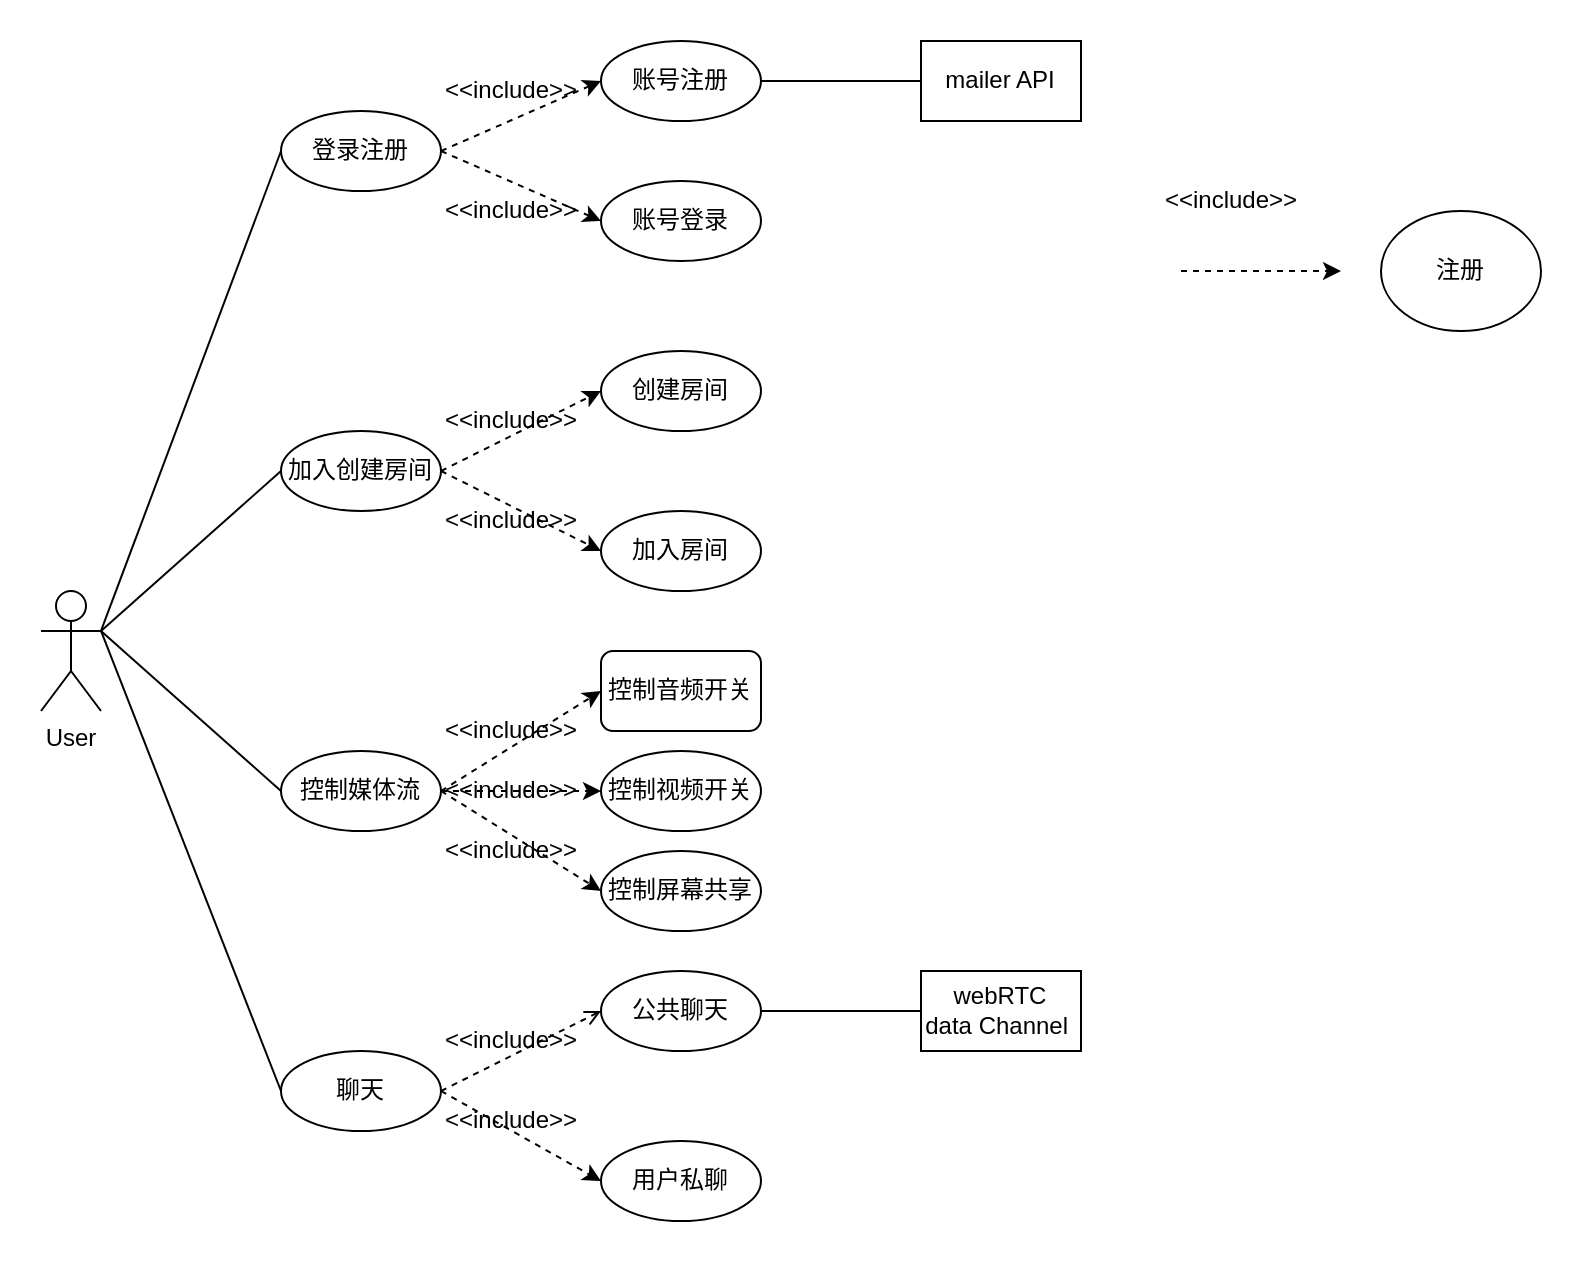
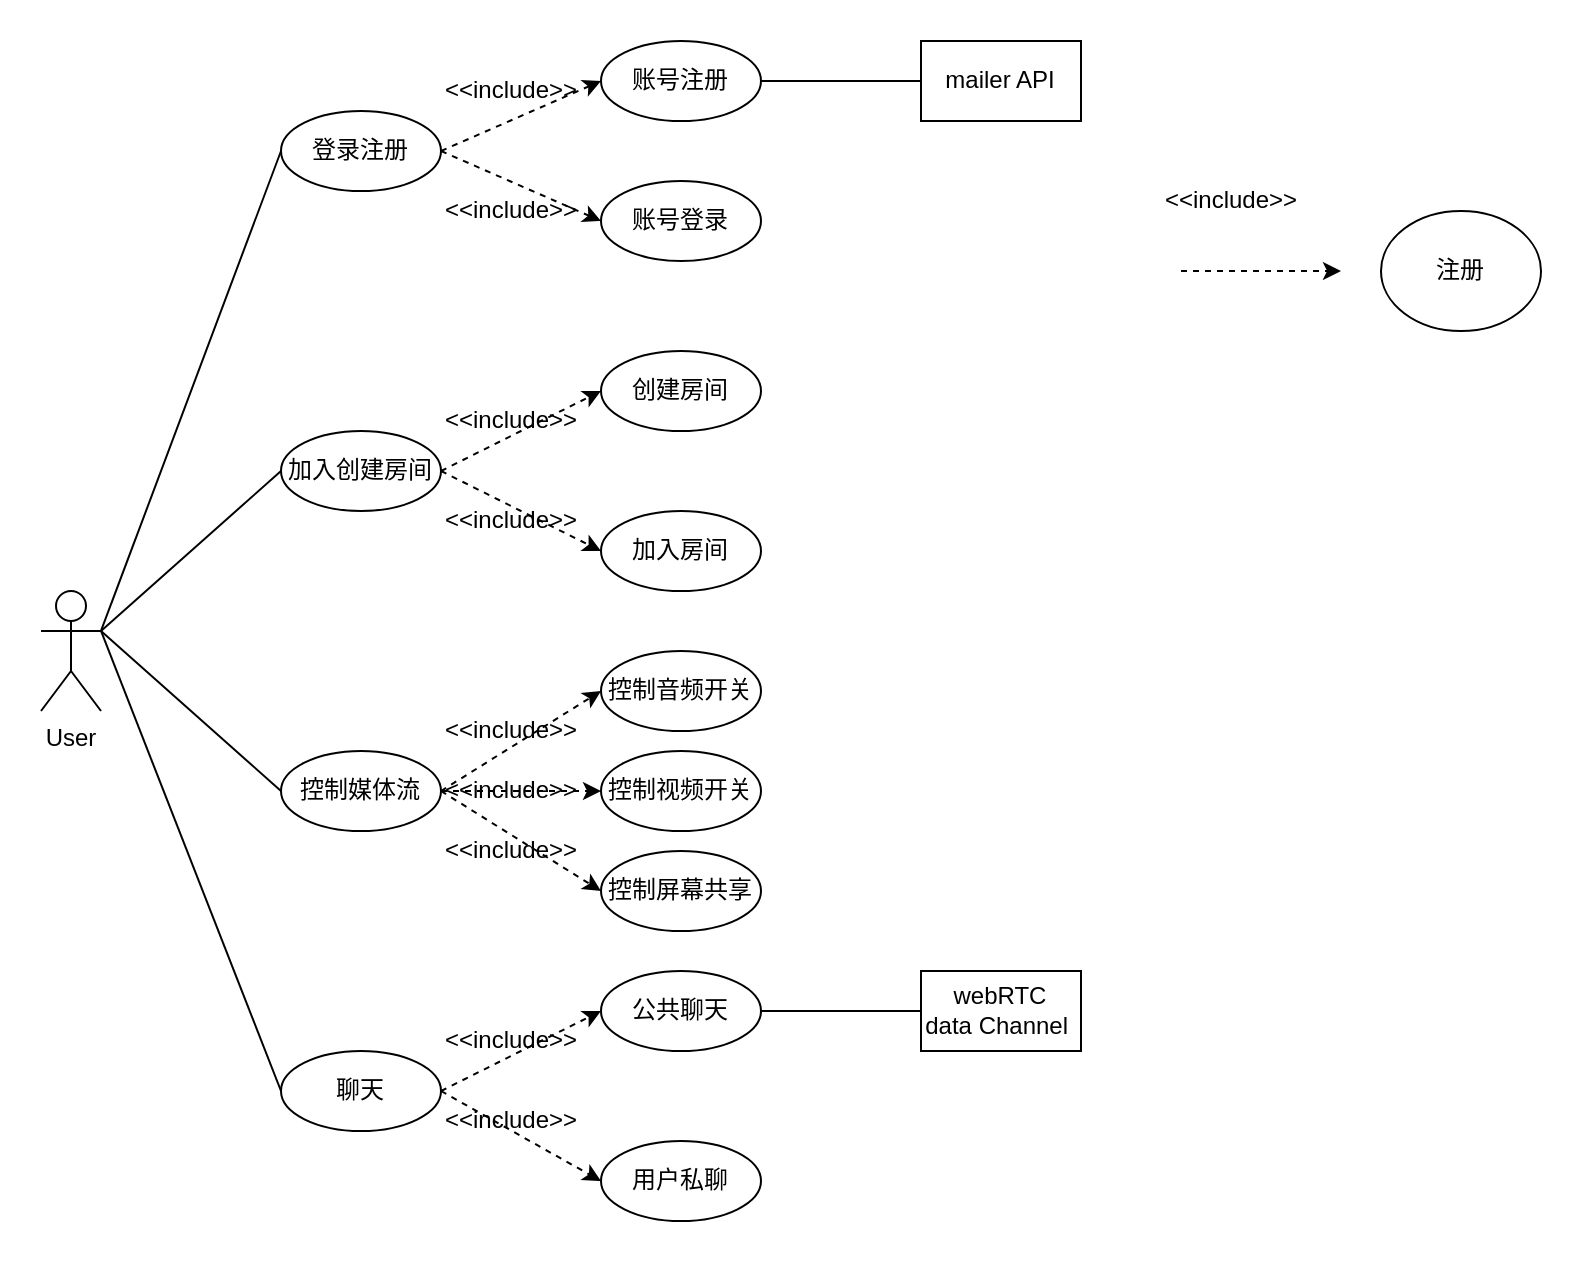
(681, 691) -> (681, 691)
(591, 1016) -> (588, 1018)
